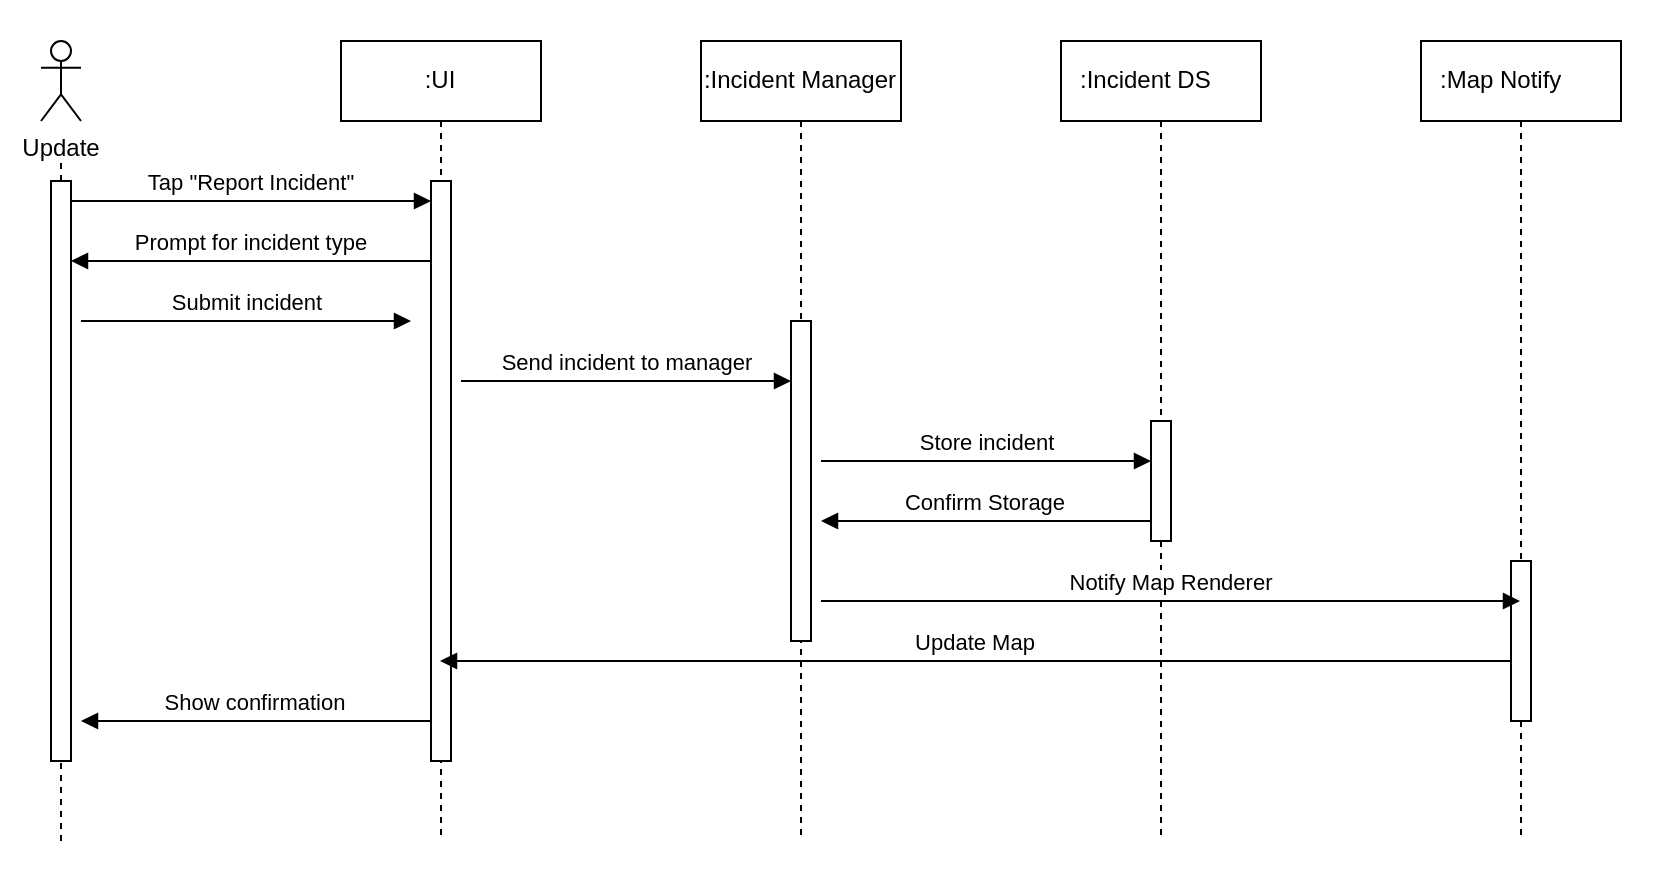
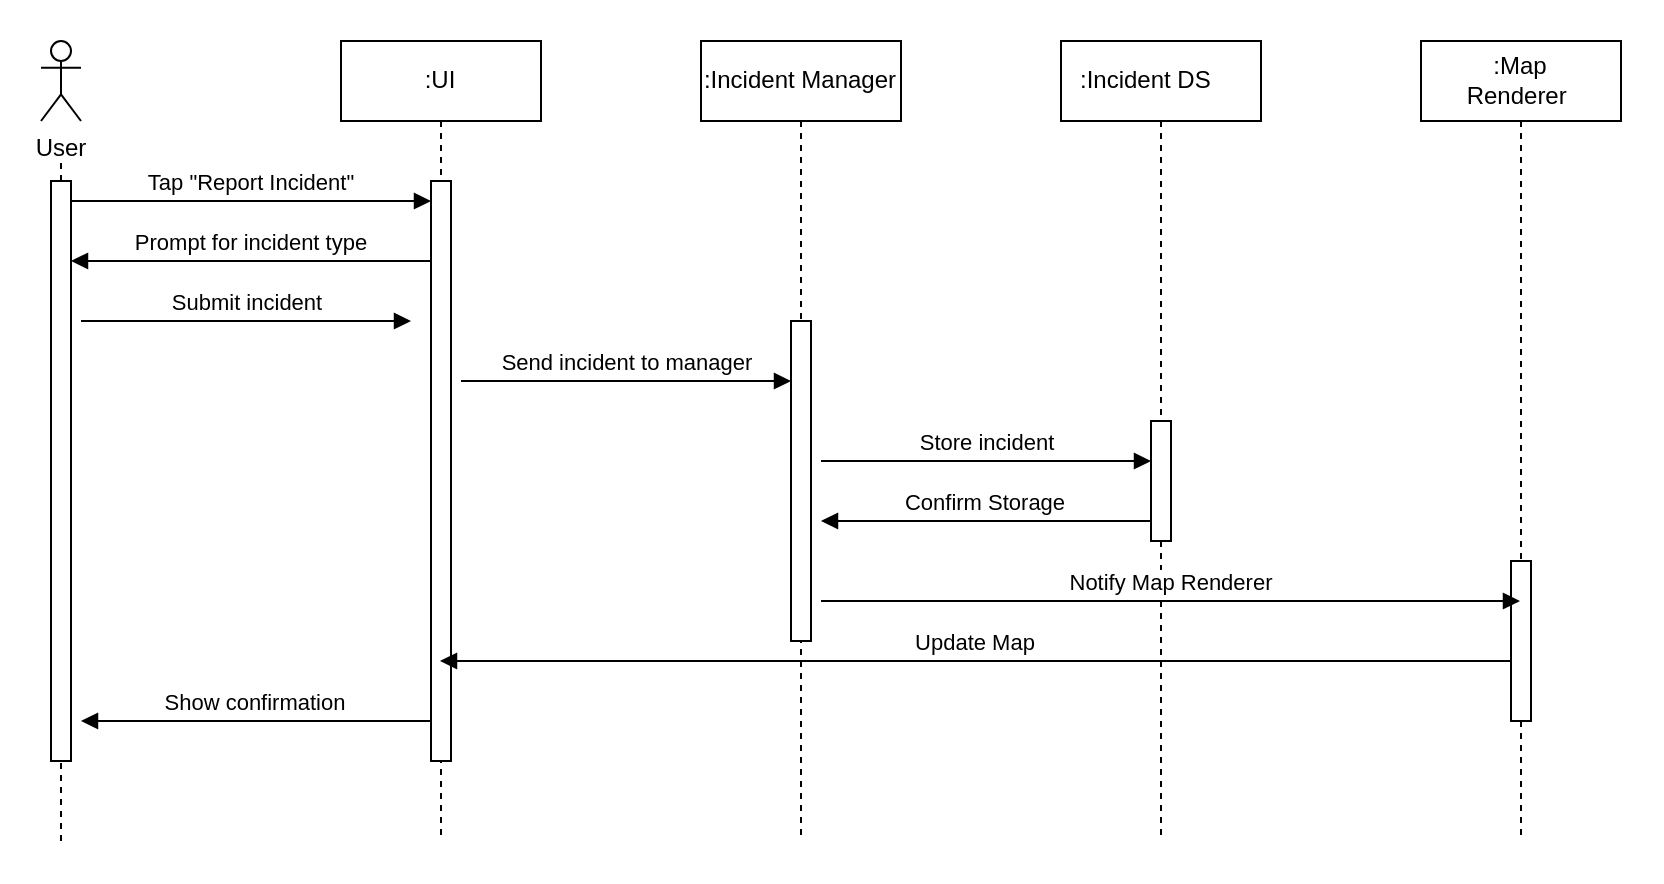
(1521, 81) -> (1521, 81)
(62, 149) -> (62, 149)
